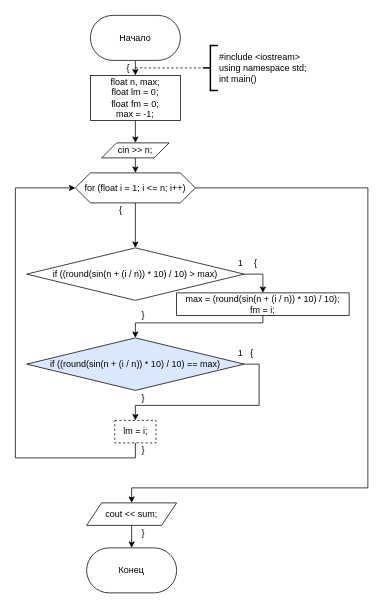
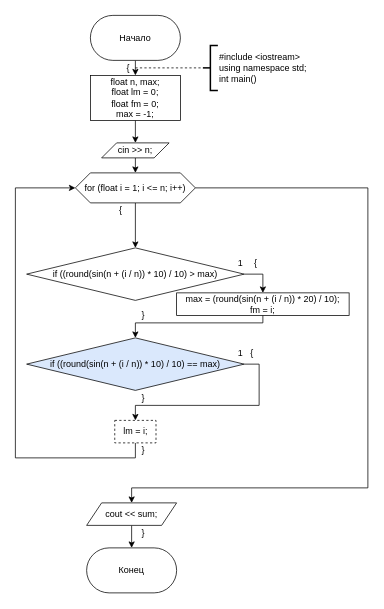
(263, 304) -> (263, 304)
